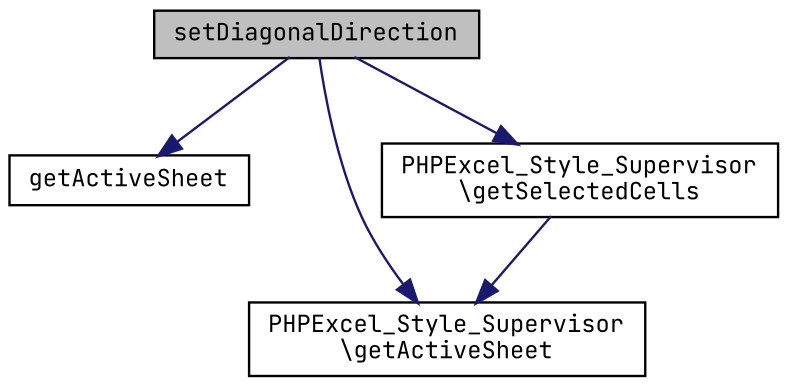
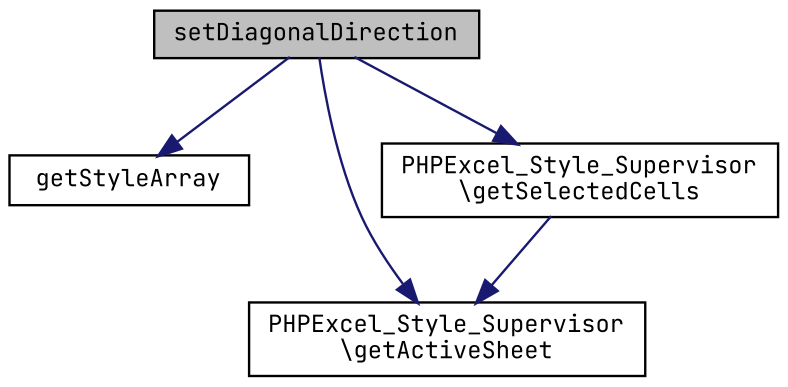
(129, 180) -> (129, 180)
